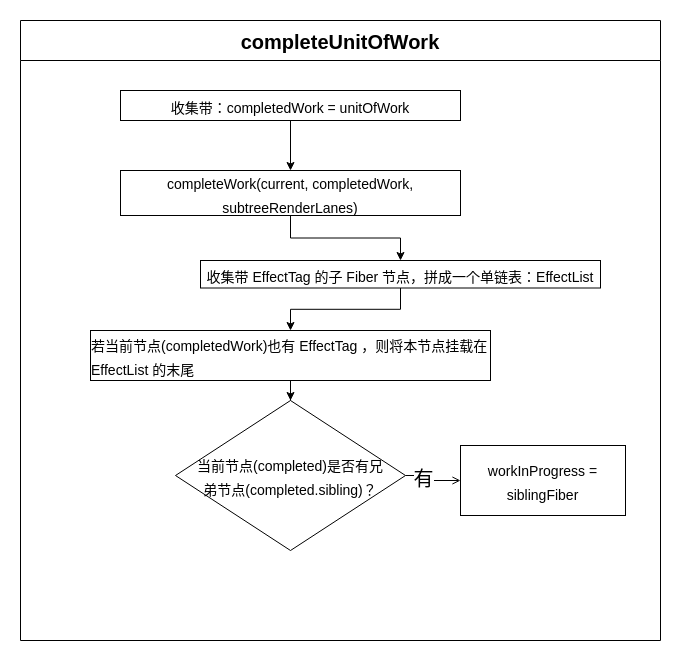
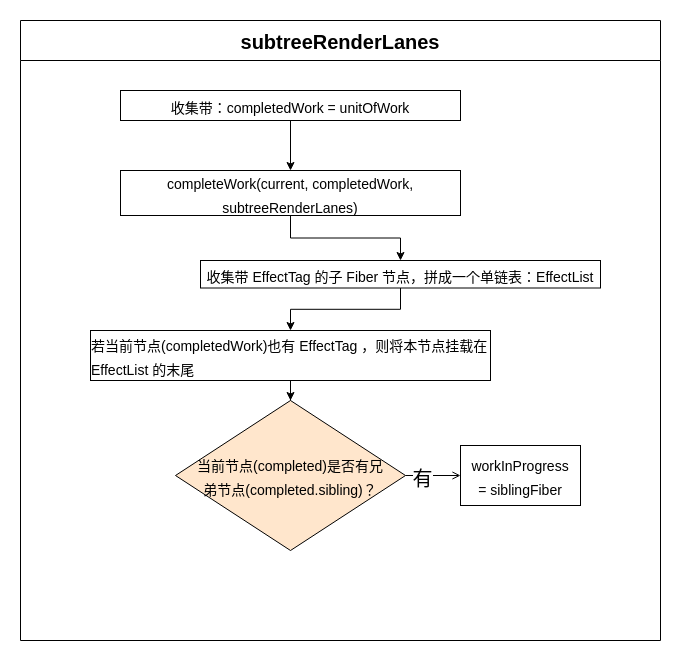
(340, 42) -> (340, 42)
(291, 476) -> (291, 476)
(543, 481) -> (521, 476)
